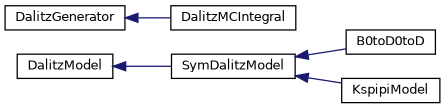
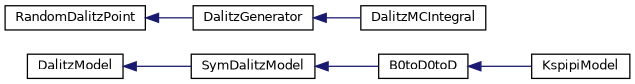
none -> (75, 18)
(325, 80) -> (506, 66)
